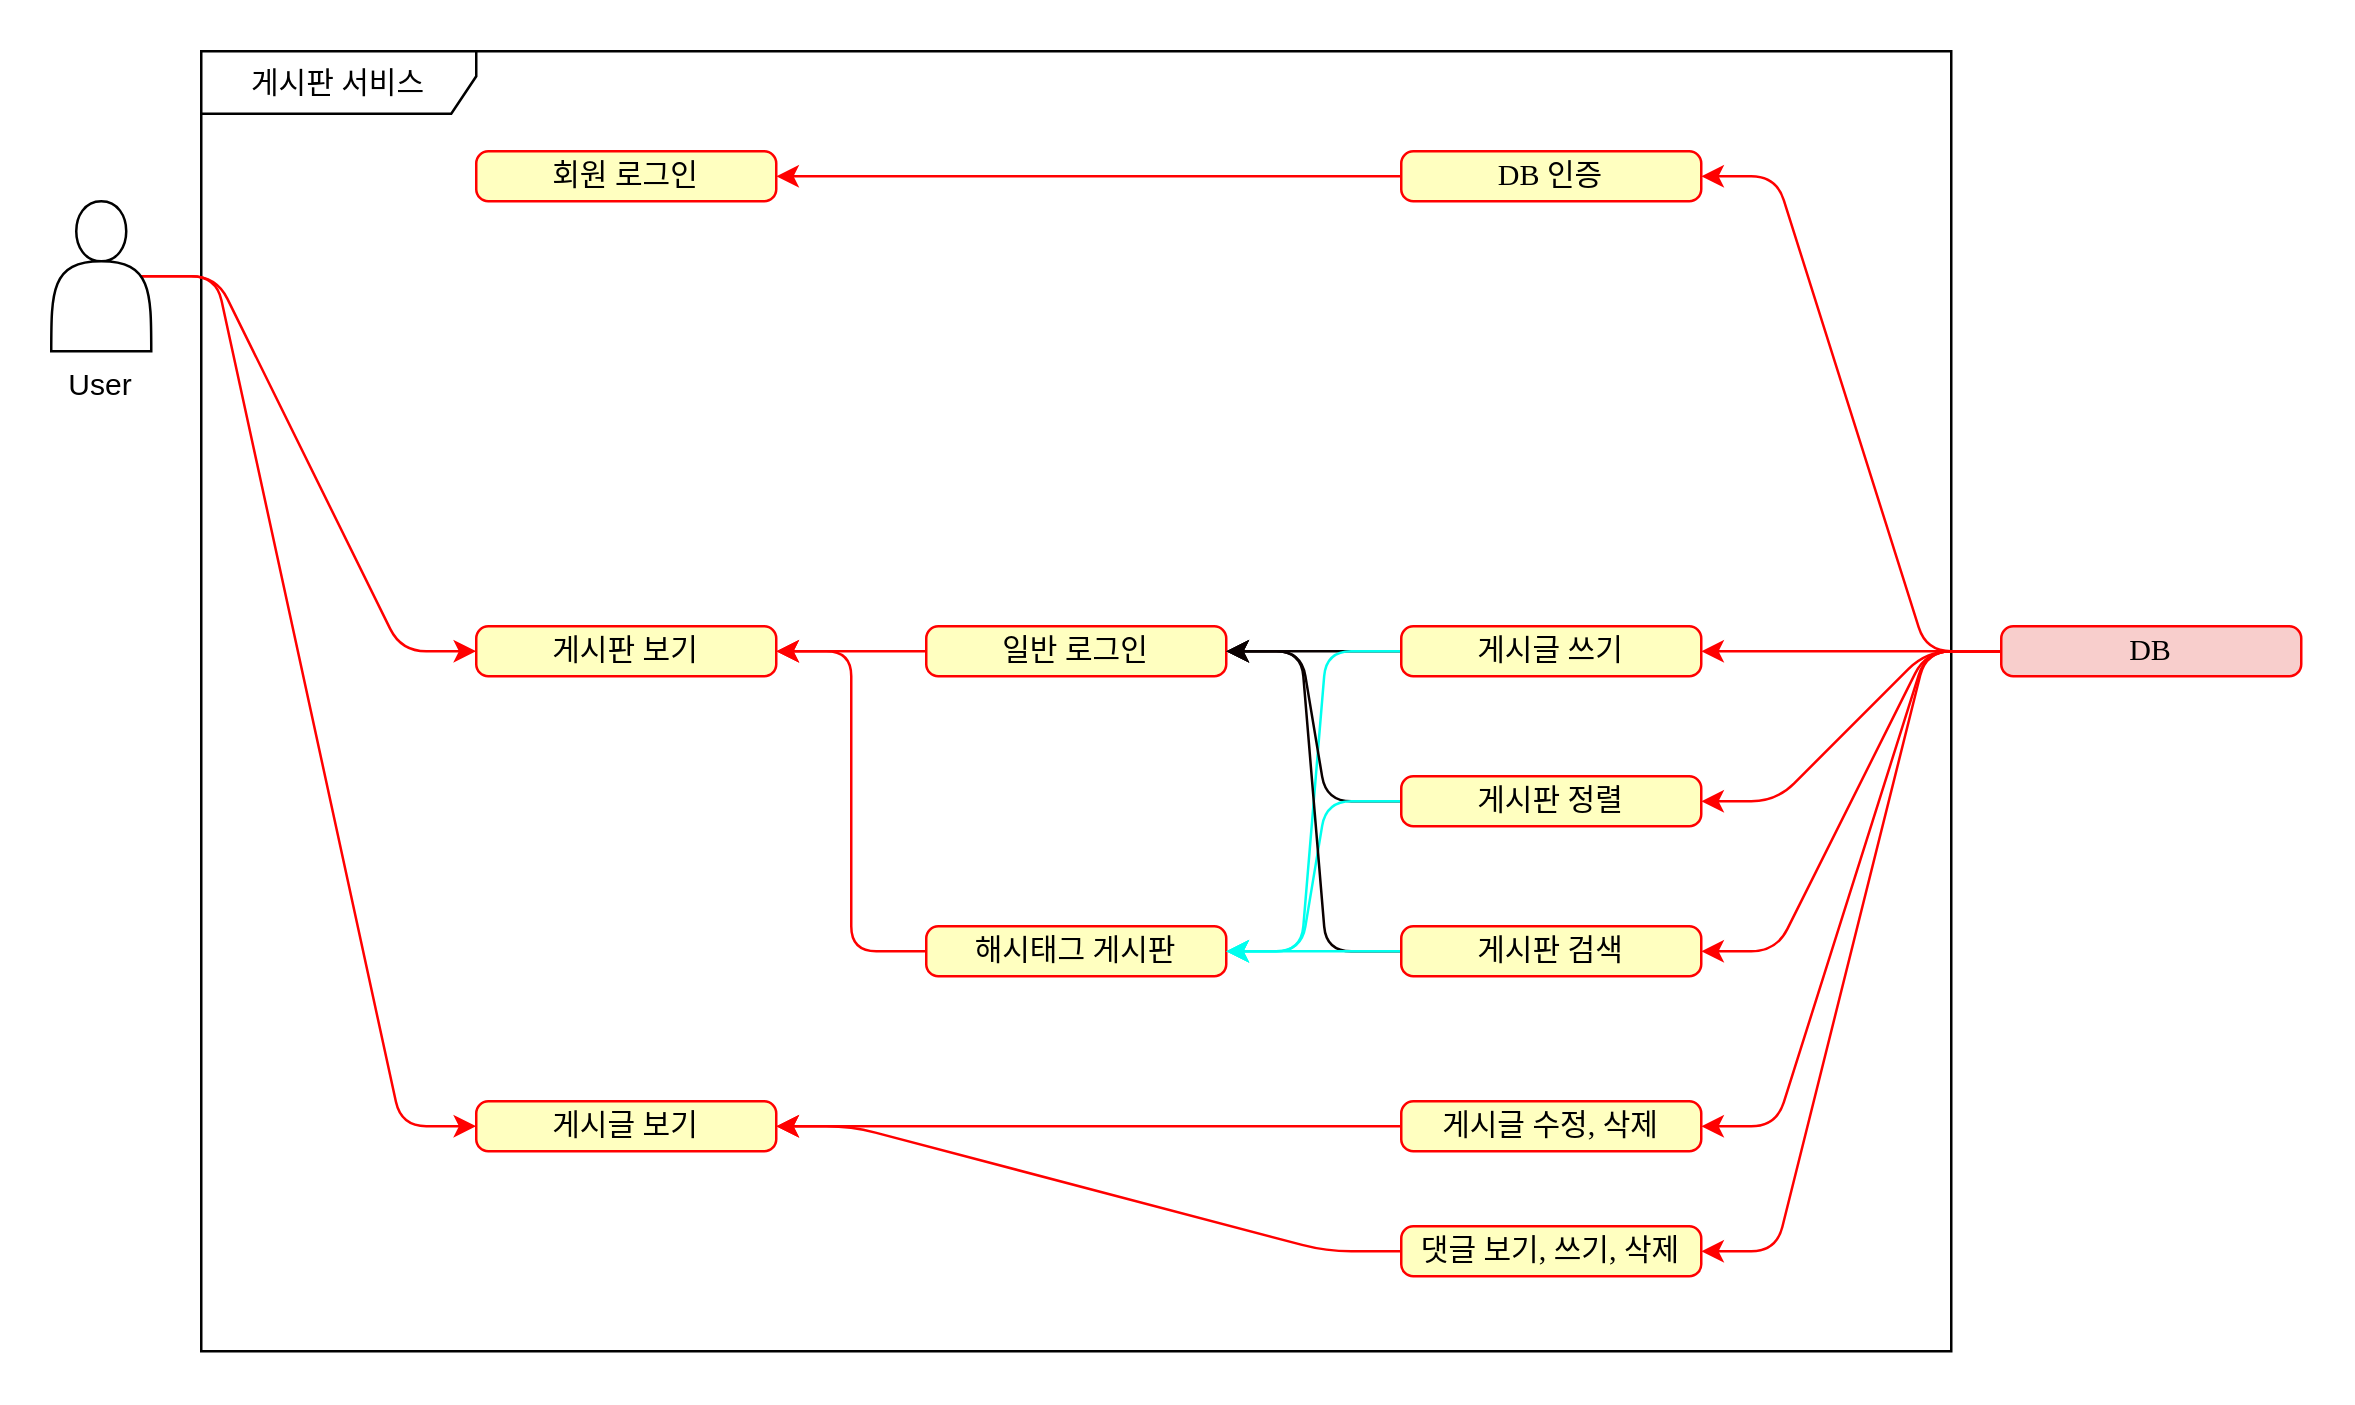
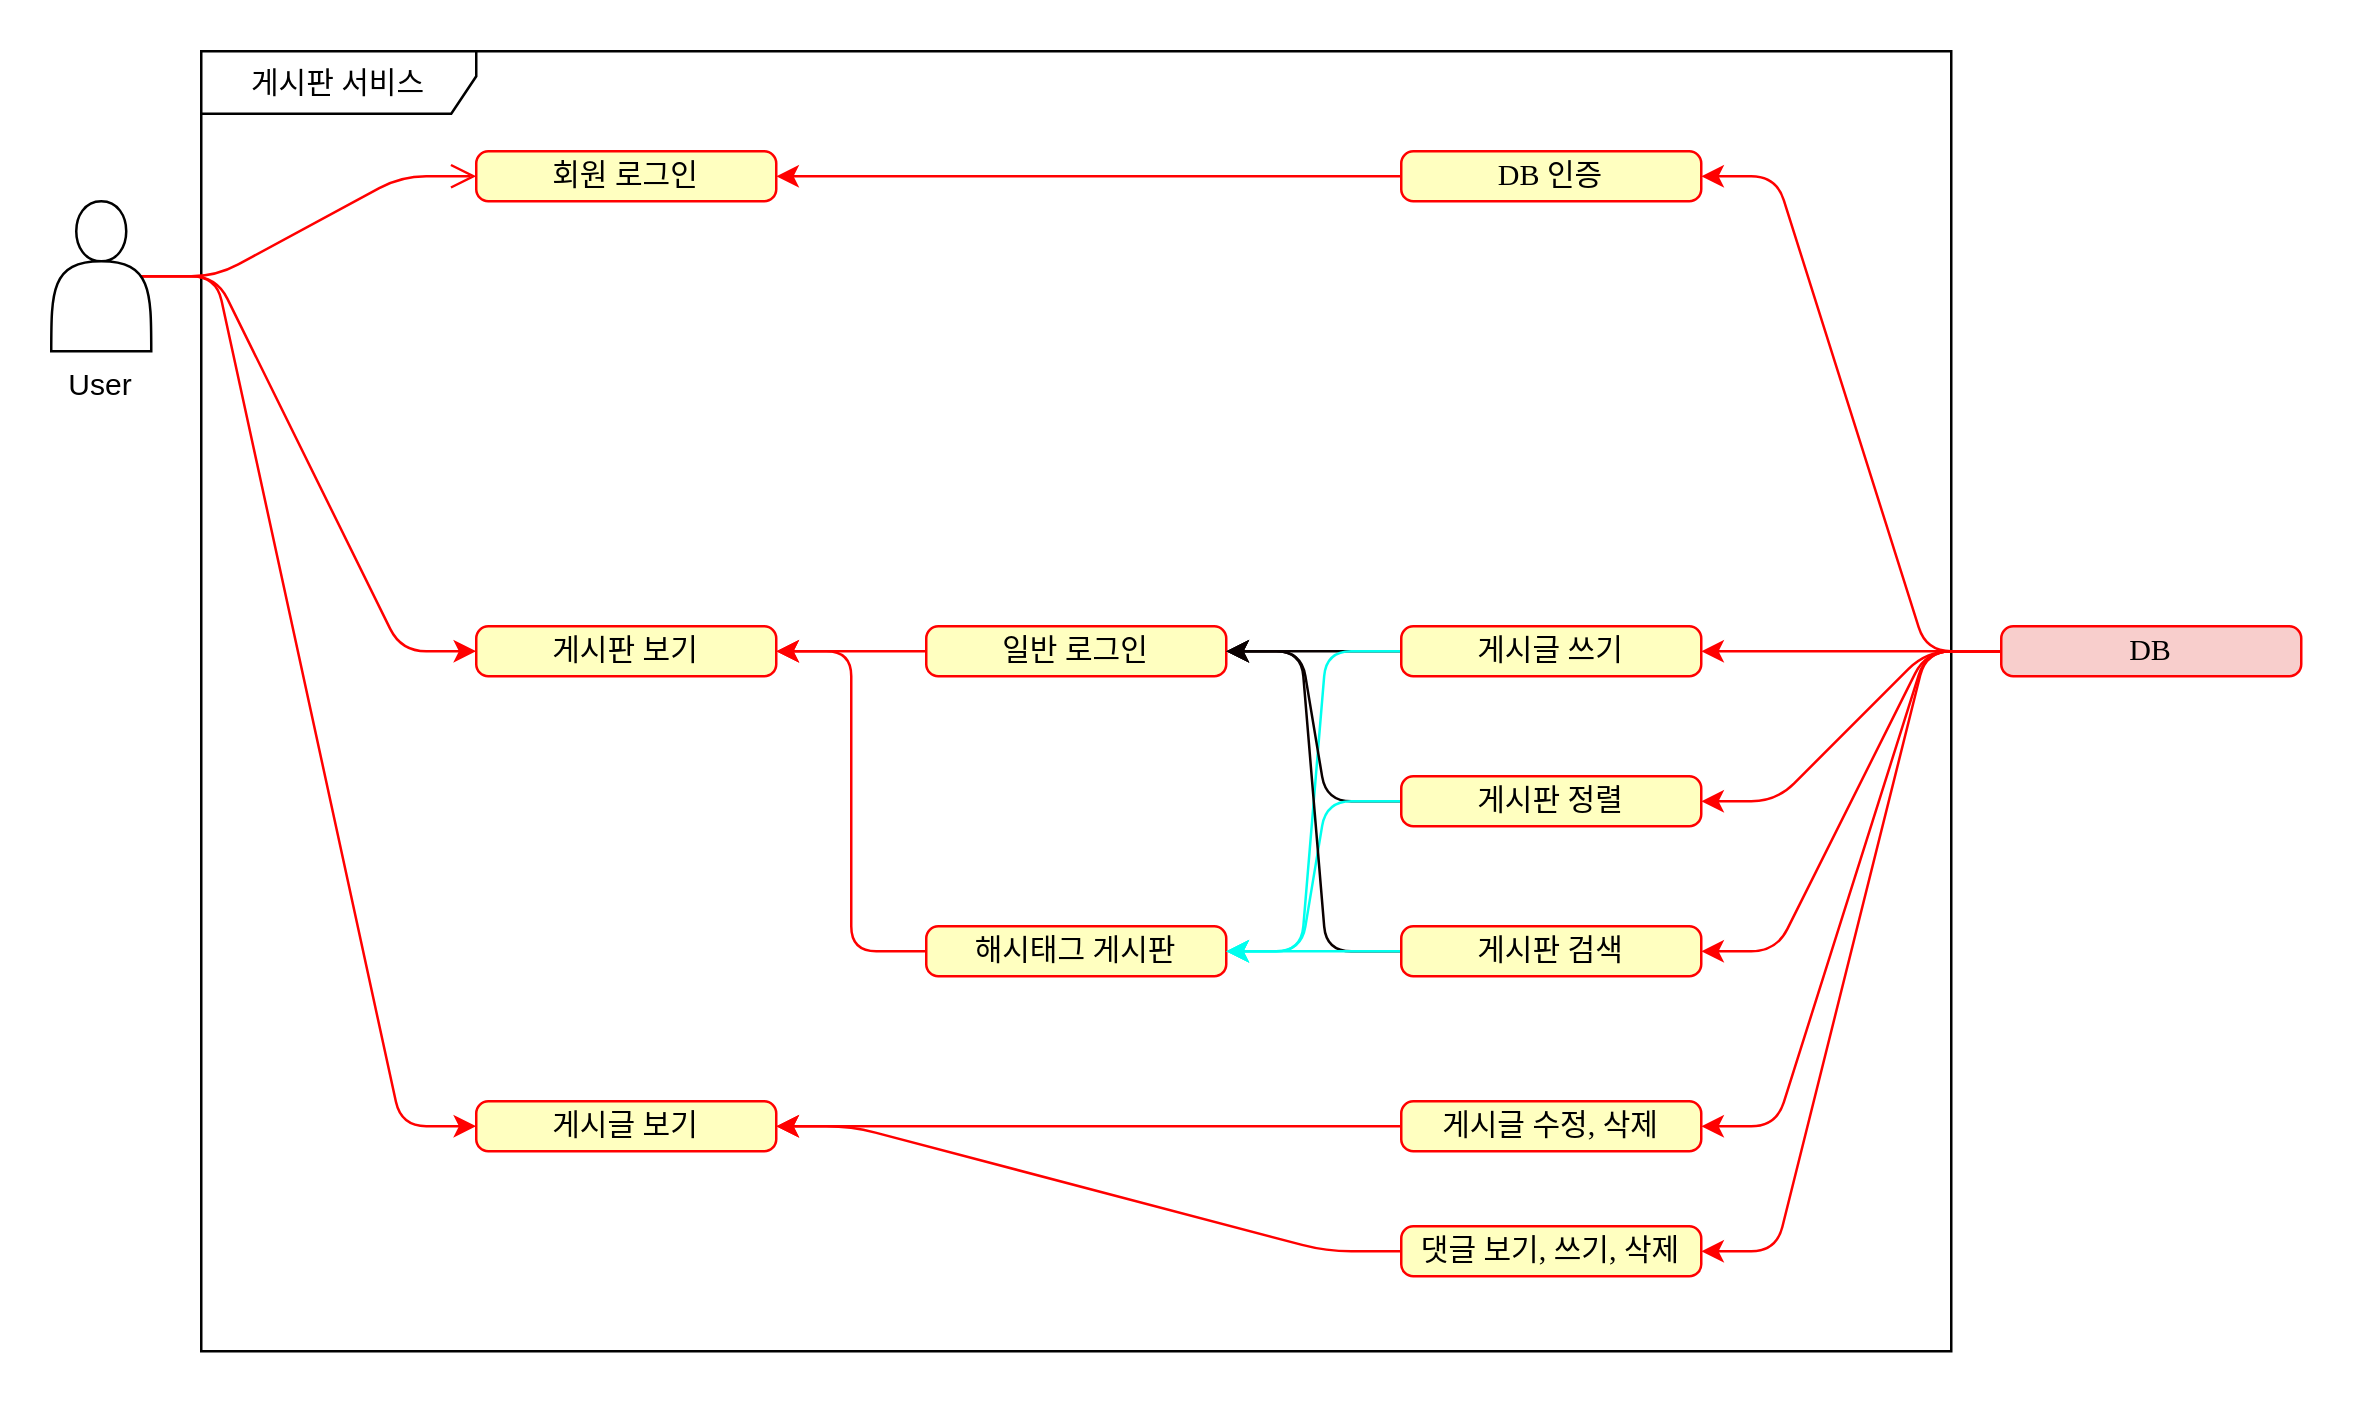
none -> (333, 213)
